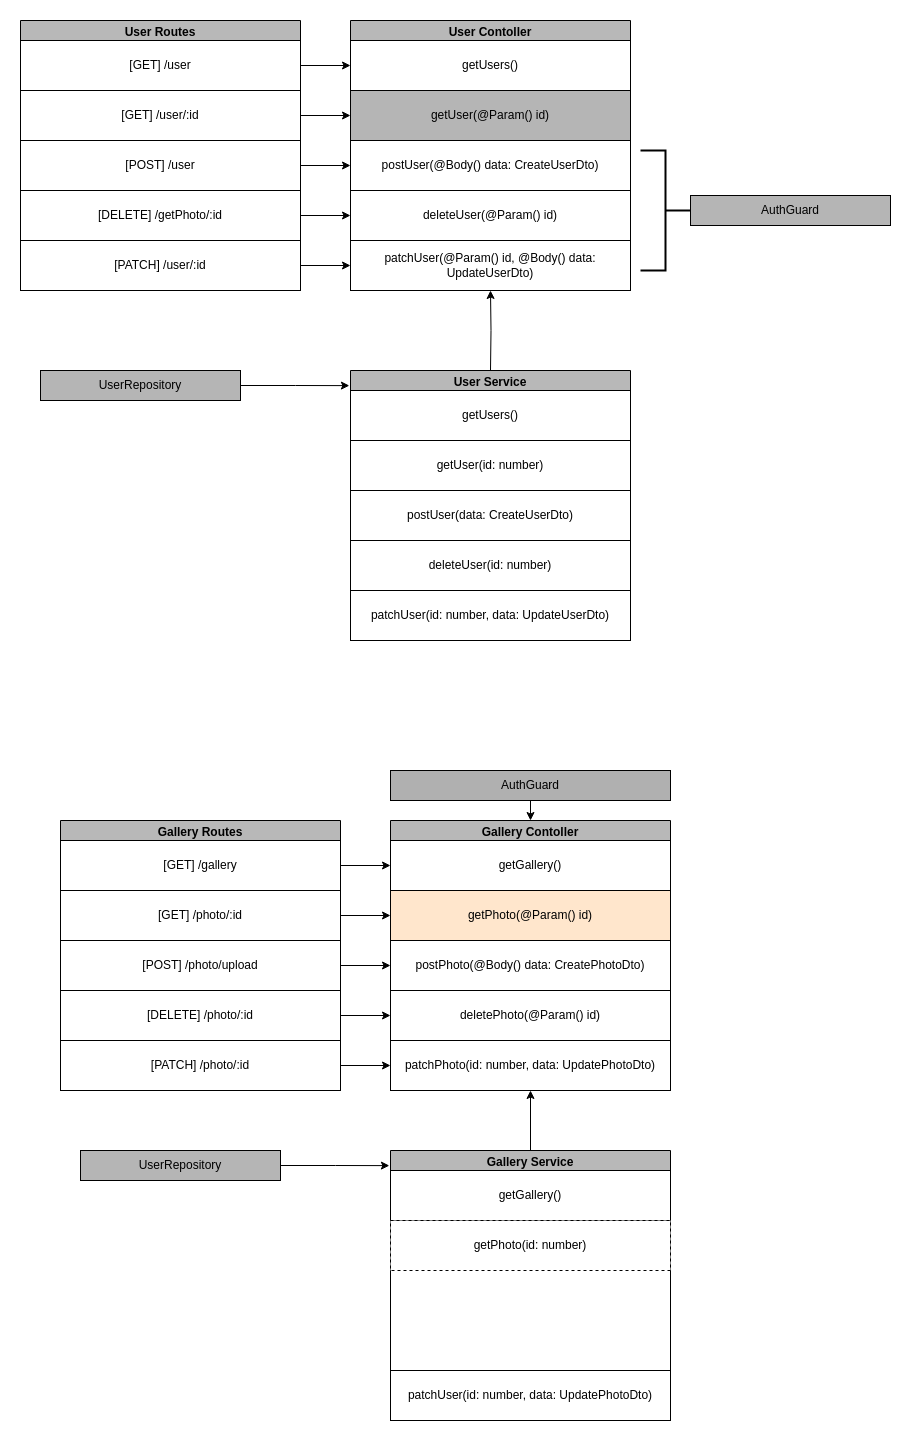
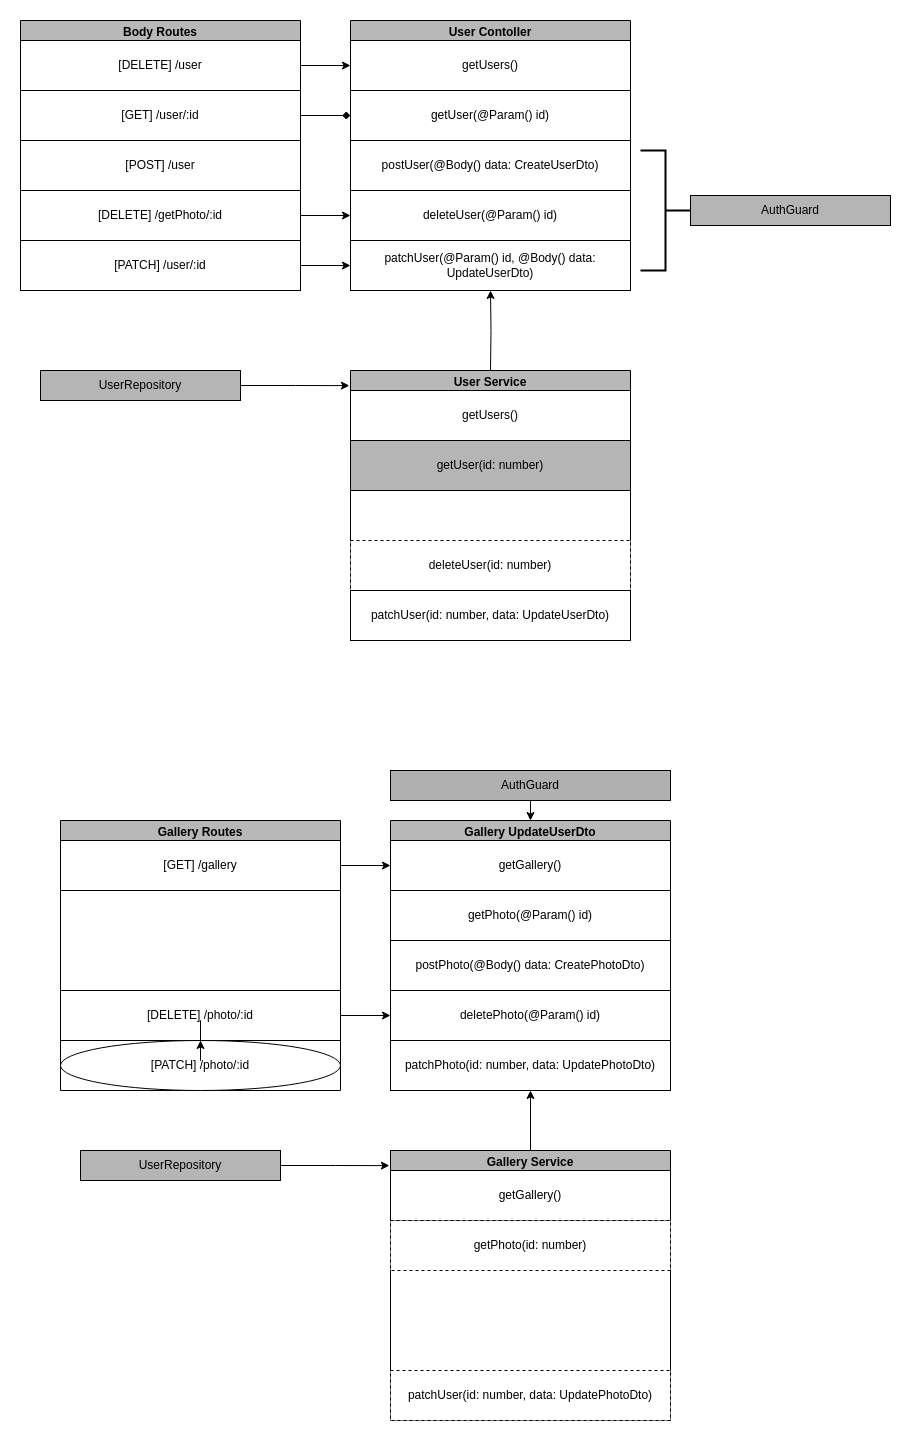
(161, 33) -> (161, 33)
(161, 66) -> (161, 66)
(342, 116) -> (341, 116)
(491, 116) -> (491, 116)
(323, 166) -> none
(491, 466) -> (491, 466)
(491, 516) -> none
(491, 566) -> (491, 566)
(531, 833) -> (531, 833)
(201, 916) -> none
(363, 916) -> none
(531, 916) -> (531, 916)
(201, 966) -> none
(363, 966) -> none
(201, 1066) -> (201, 1066)
(363, 1066) -> (201, 1037)
(531, 1396) -> (531, 1396)
